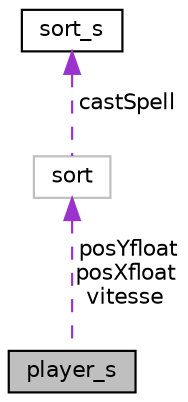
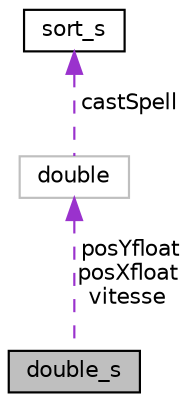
(72, 177) -> (74, 177)
(72, 372) -> (74, 372)
